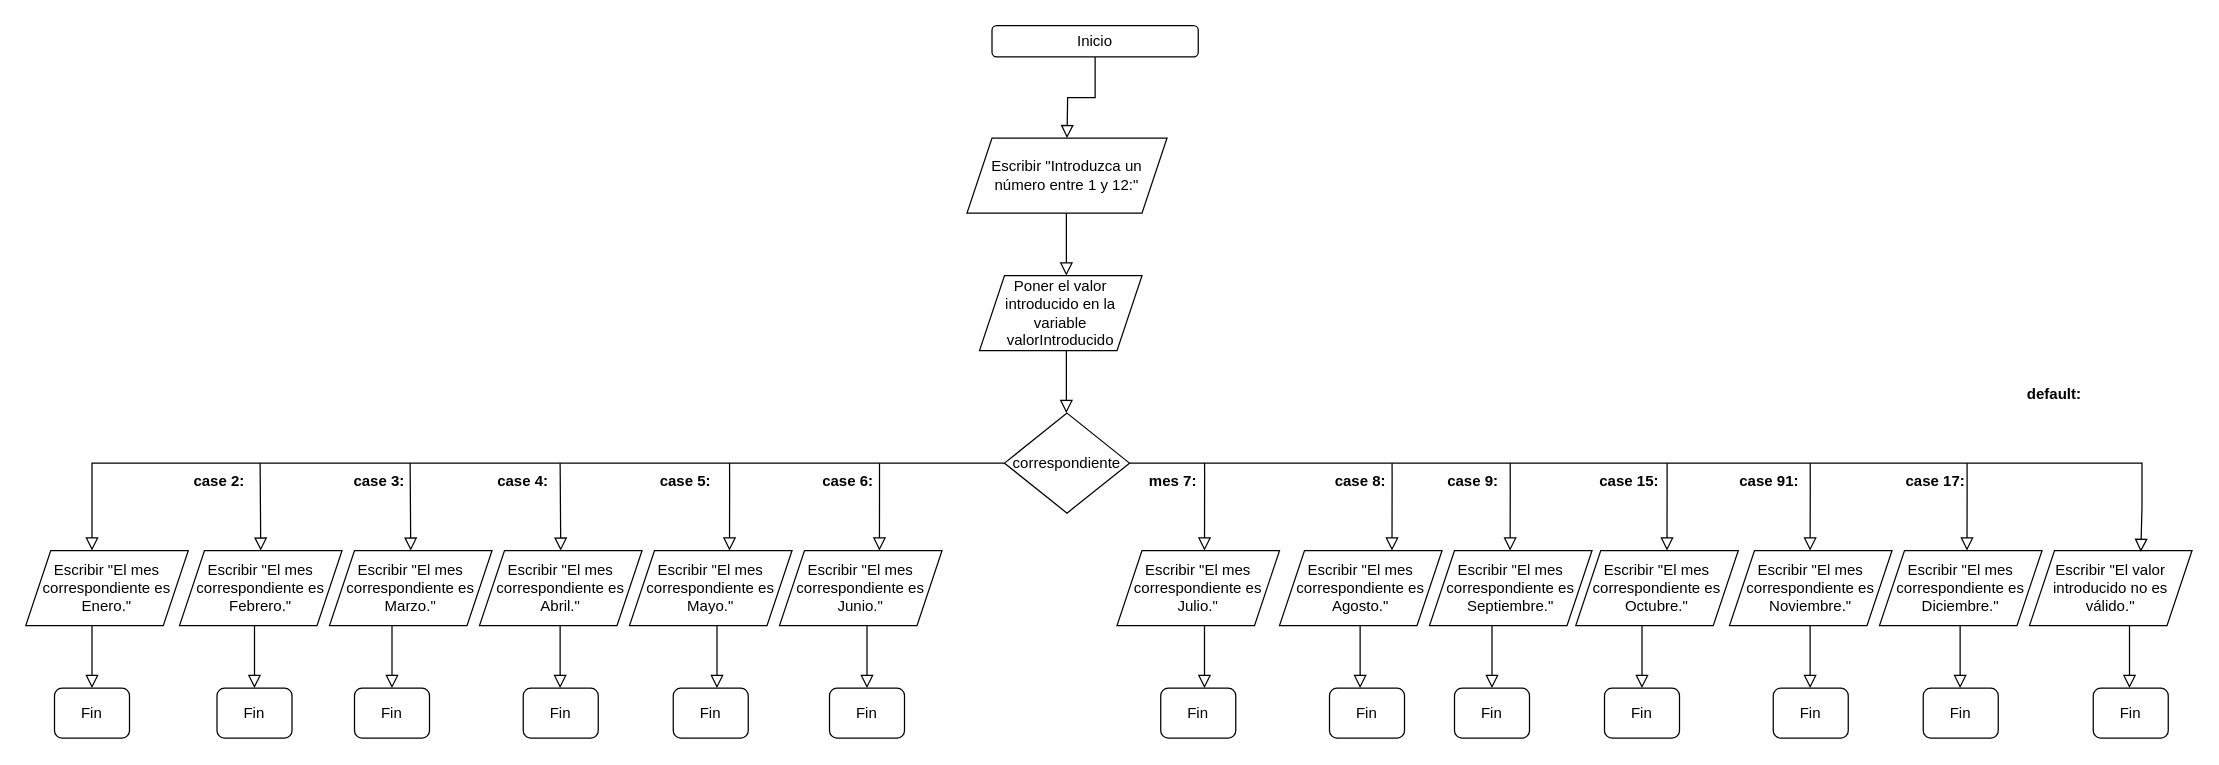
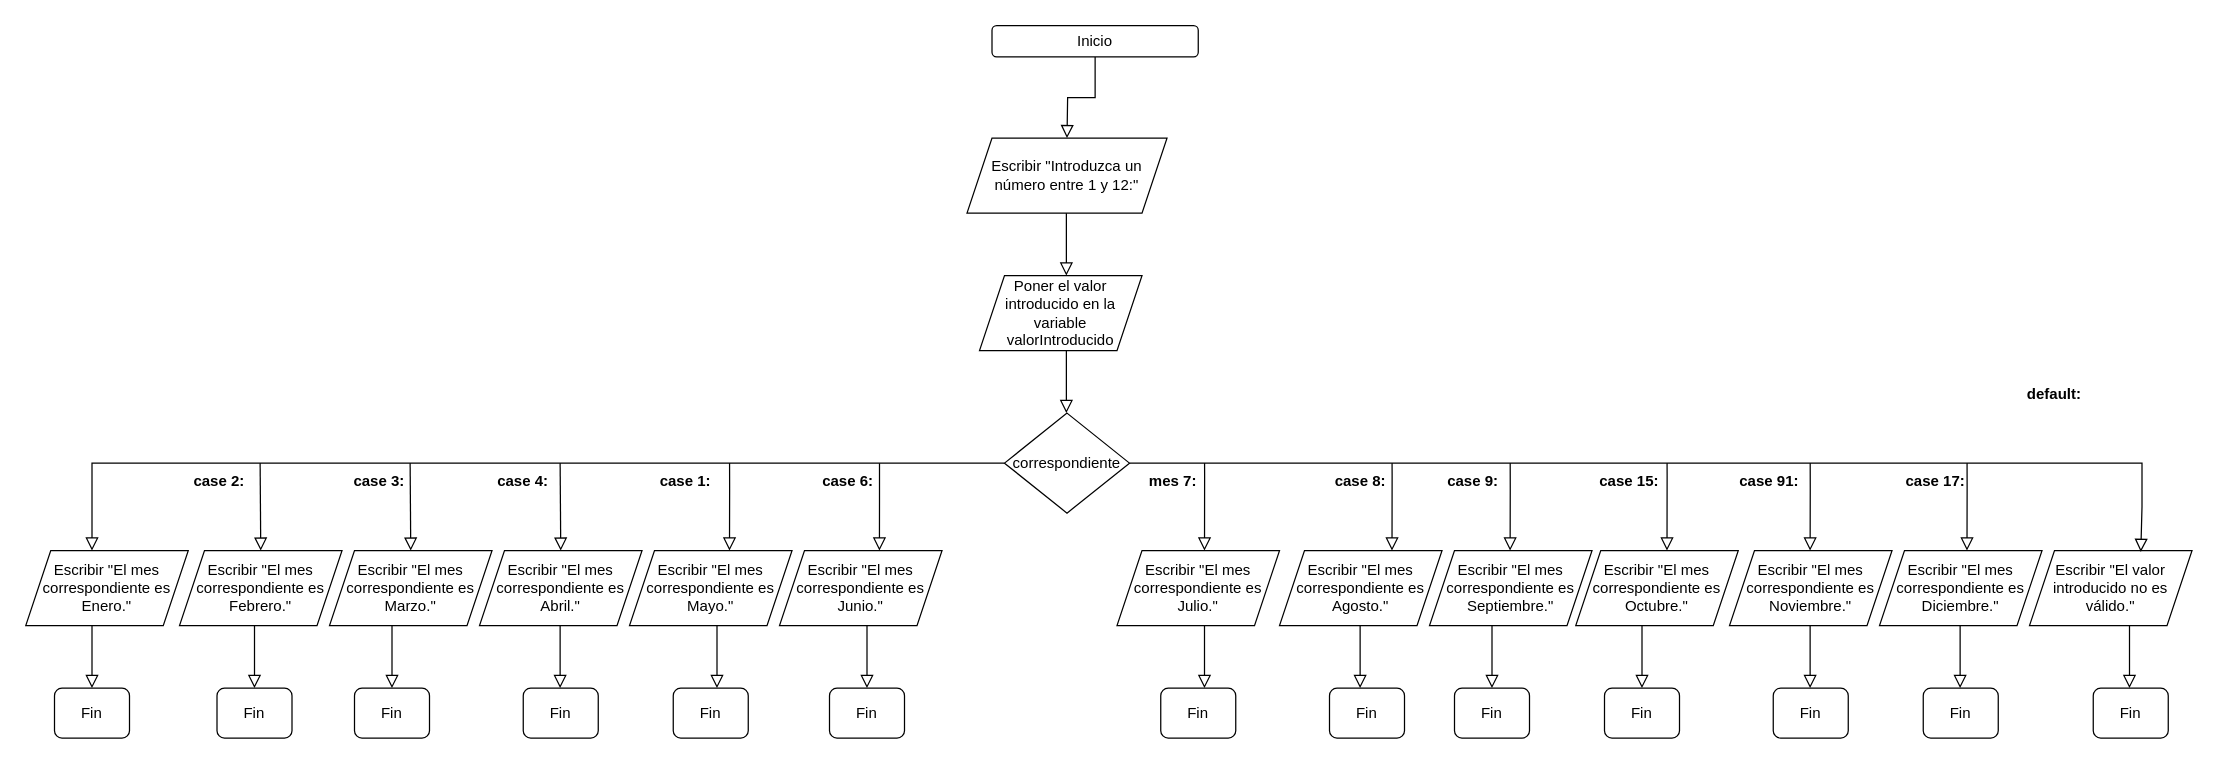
(686, 482) -> (686, 482)
